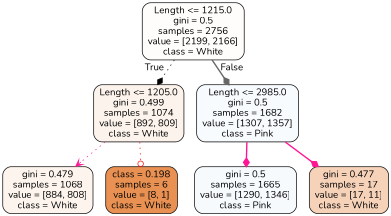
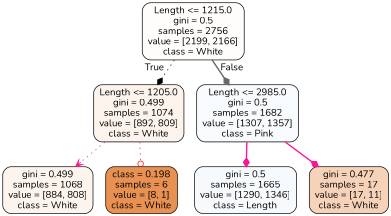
(48, 190) -> (48, 190)
(246, 190) -> (246, 190)
